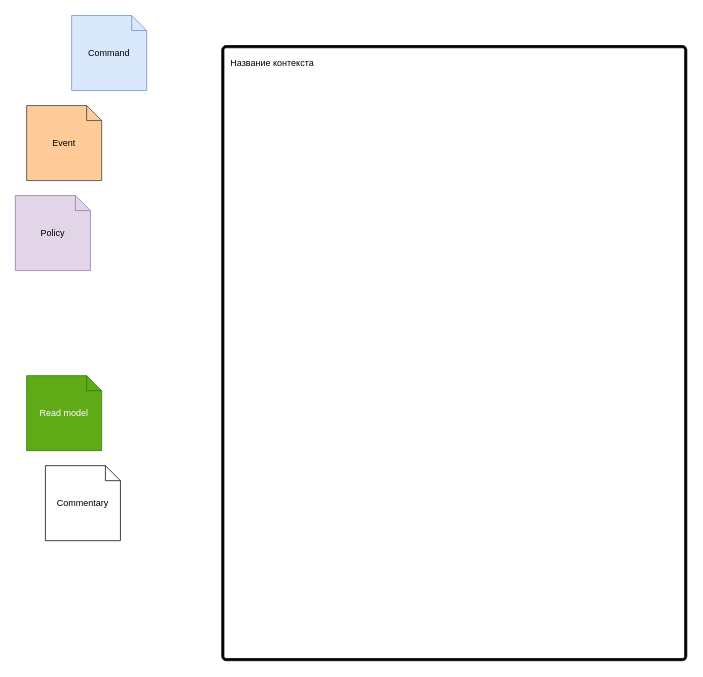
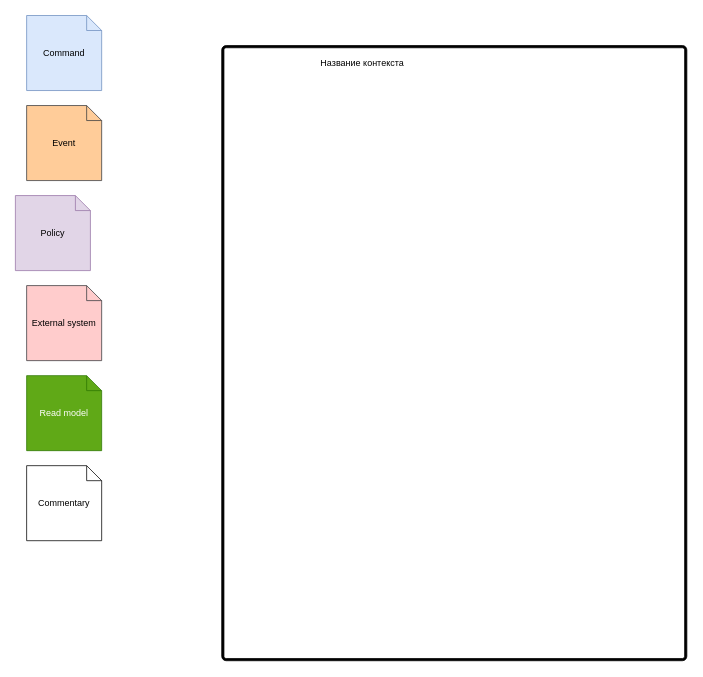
(109, 53) -> (64, 53)
(345, 64) -> (435, 64)
none -> (64, 323)
(83, 503) -> (64, 503)
